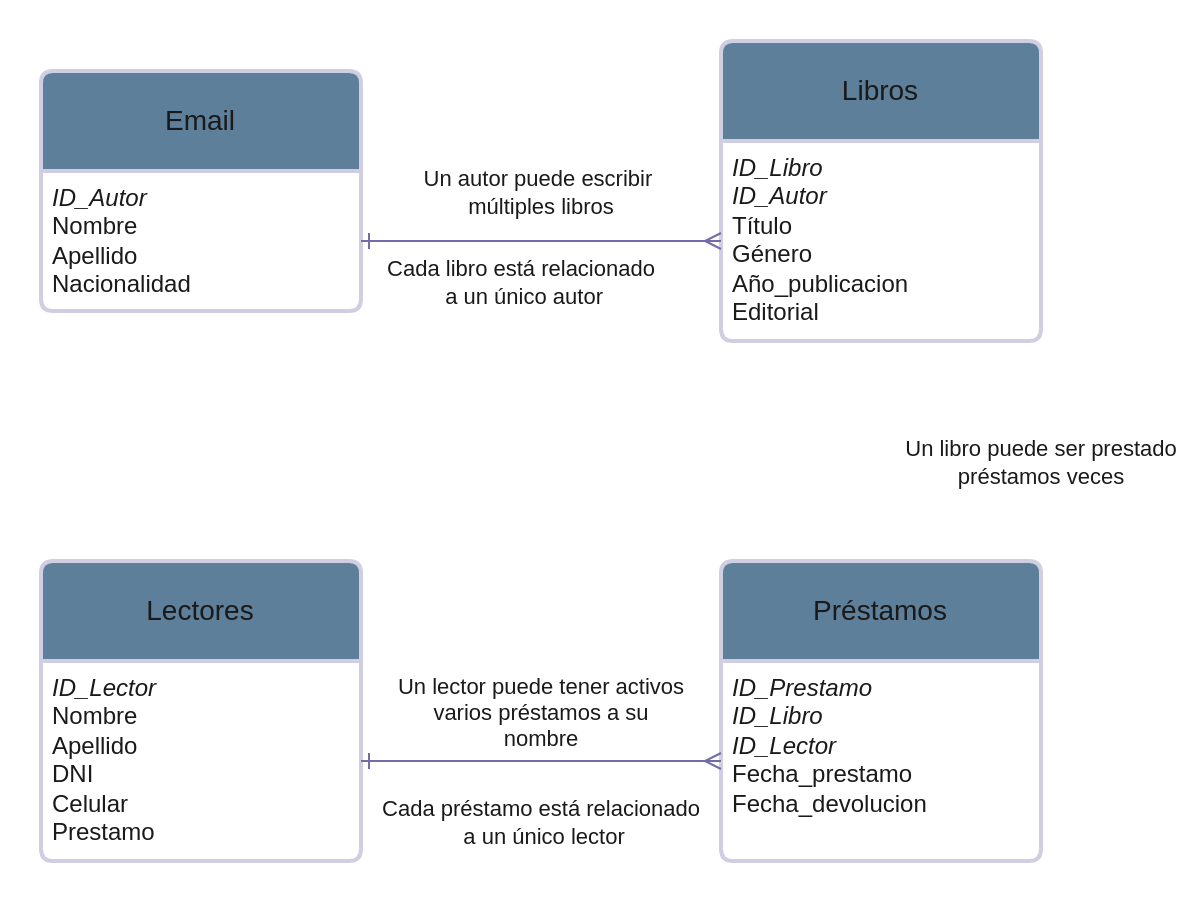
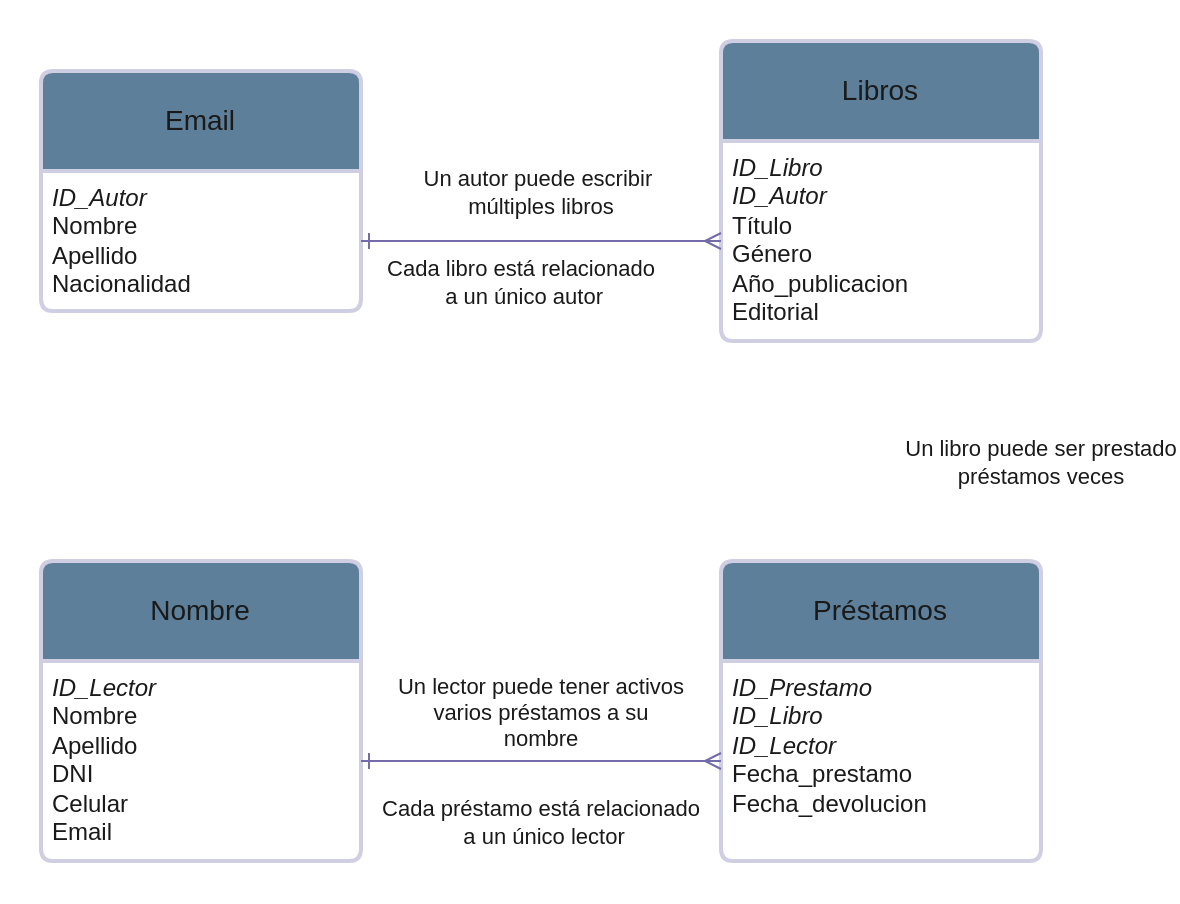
(201, 611) -> (201, 611)
(113, 761) -> (113, 761)
